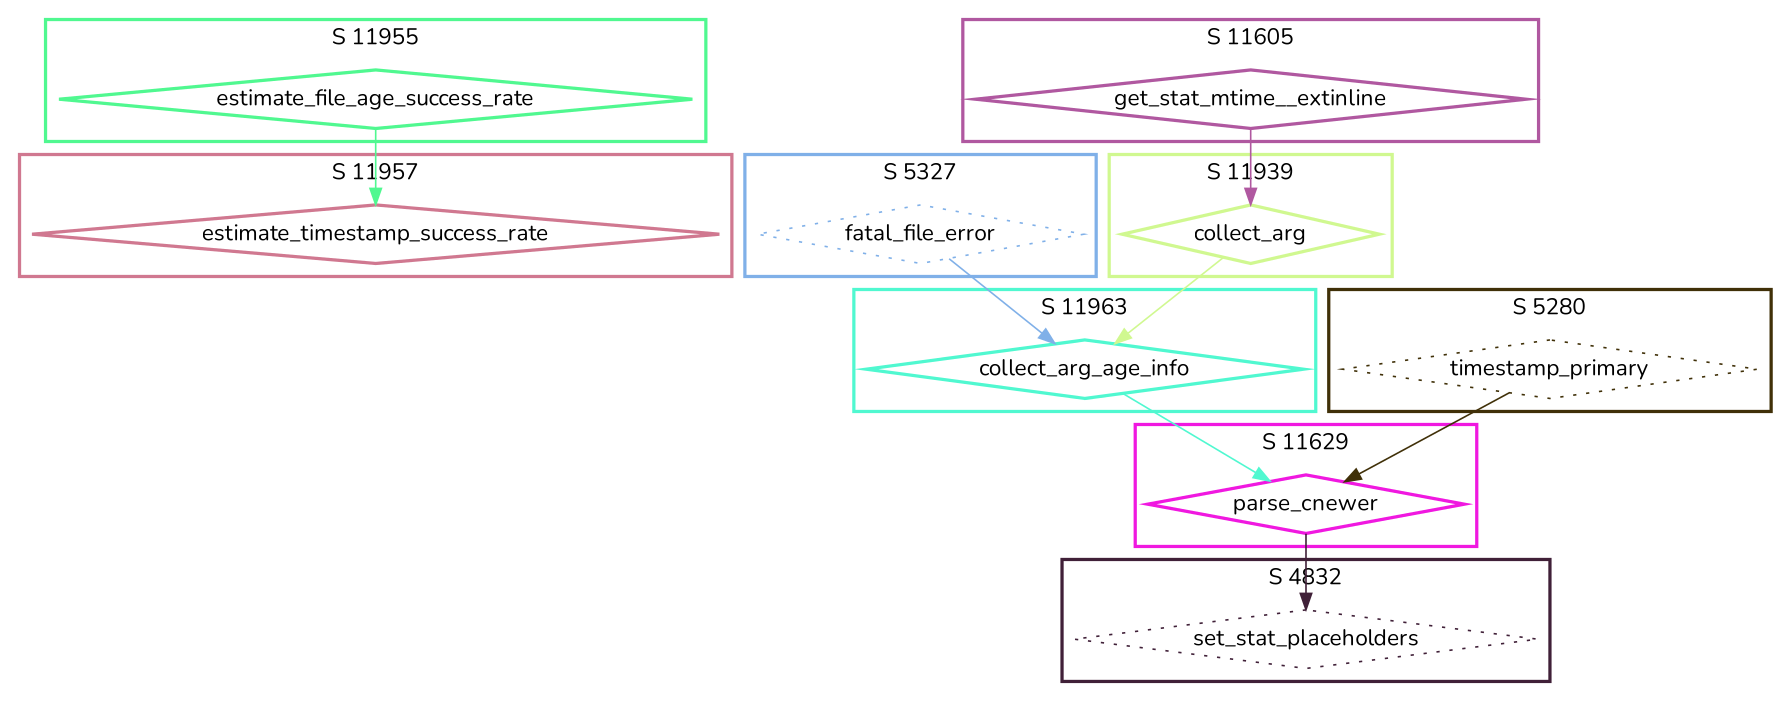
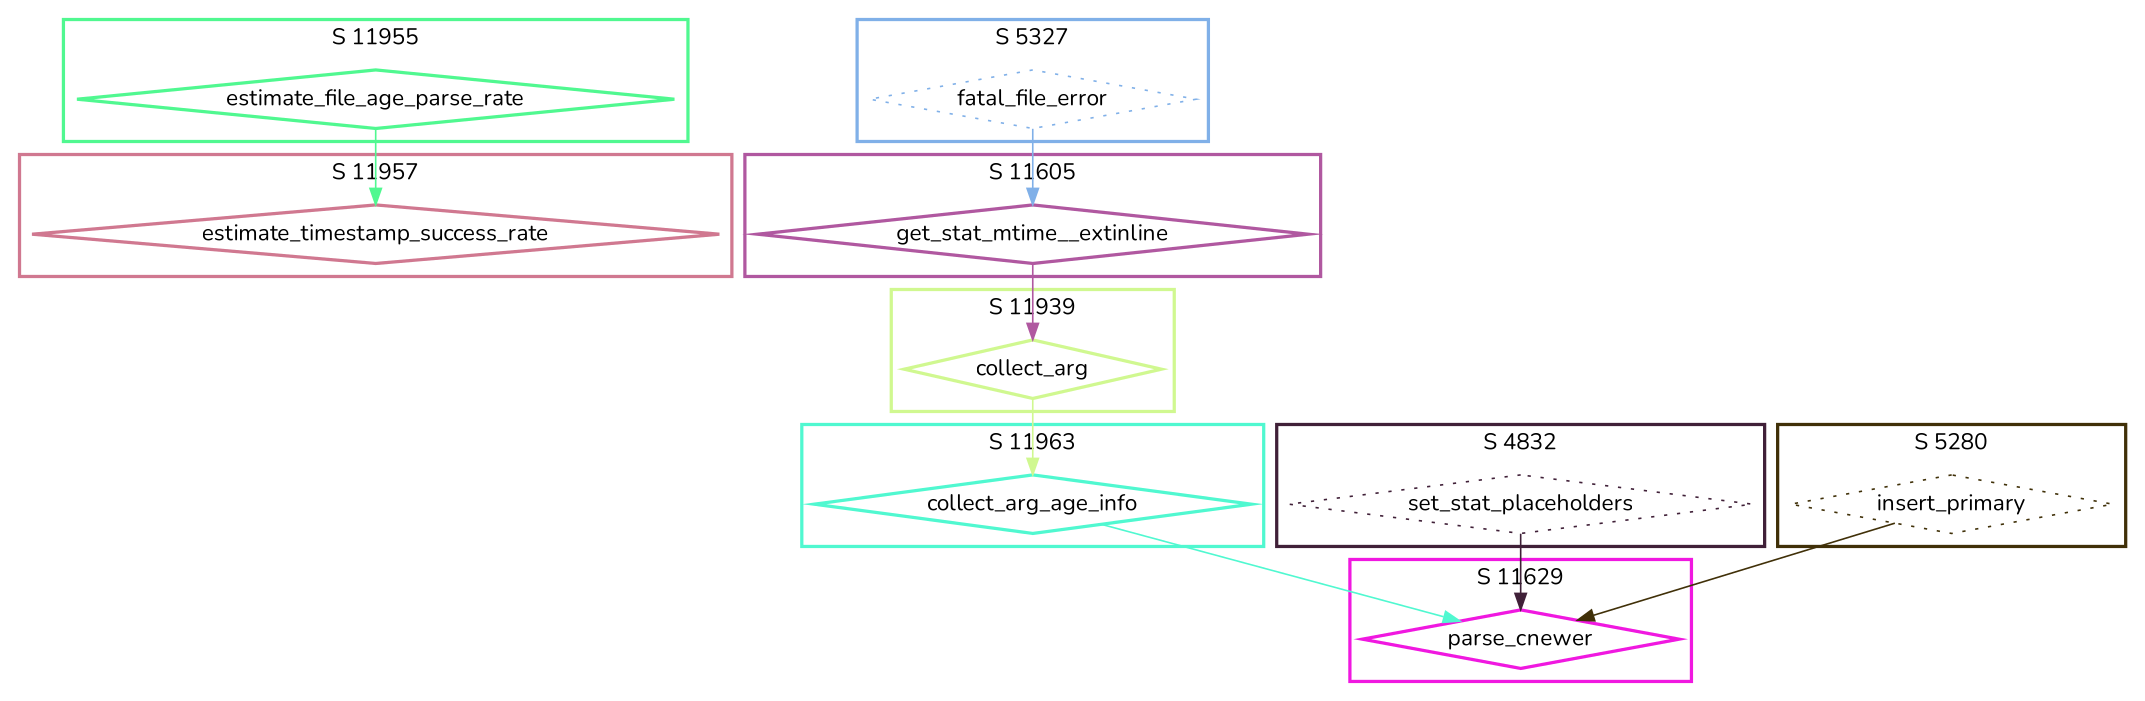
(376, 99) -> (376, 99)
(1000, 300) -> (1033, 165)
(1550, 369) -> (1952, 504)
(1306, 569) -> (1521, 569)
